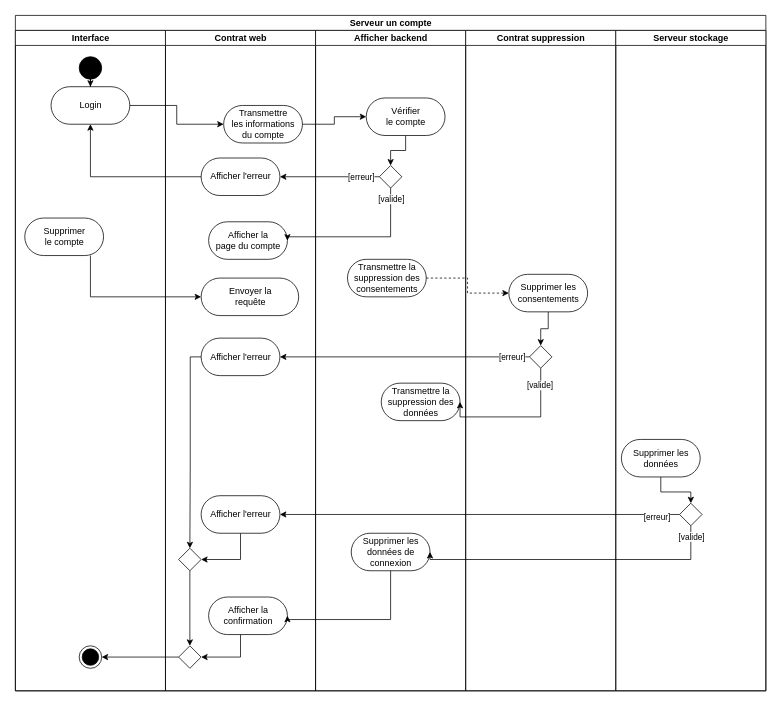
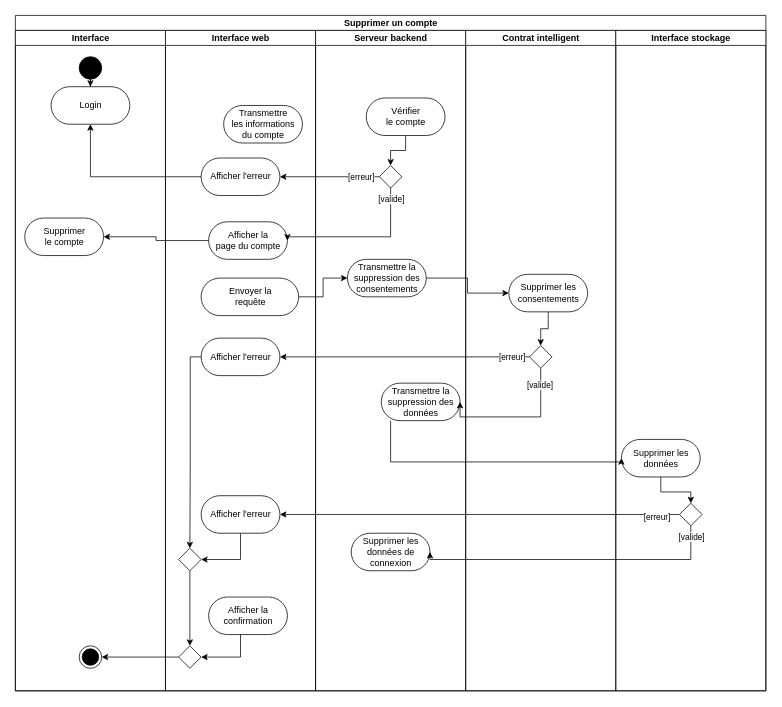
(391, 23) -> (391, 23)
(241, 38) -> (241, 38)
(391, 38) -> (391, 38)
(541, 38) -> (541, 38)
(691, 38) -> (691, 38)
(177, 113) -> none
(334, 123) -> none
none -> (157, 240)
(467, 282) -> (467, 282)
(123, 297) -> none
none -> (312, 297)
none -> (390, 442)
(362, 619) -> none
